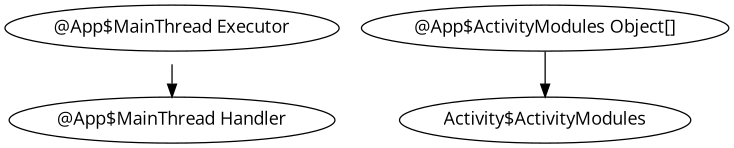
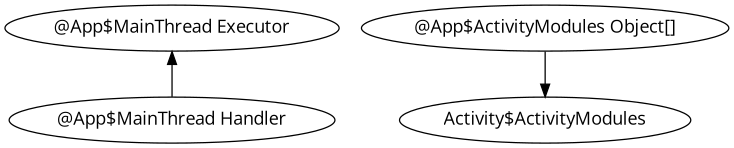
(172, 74) -> (172, 81)
